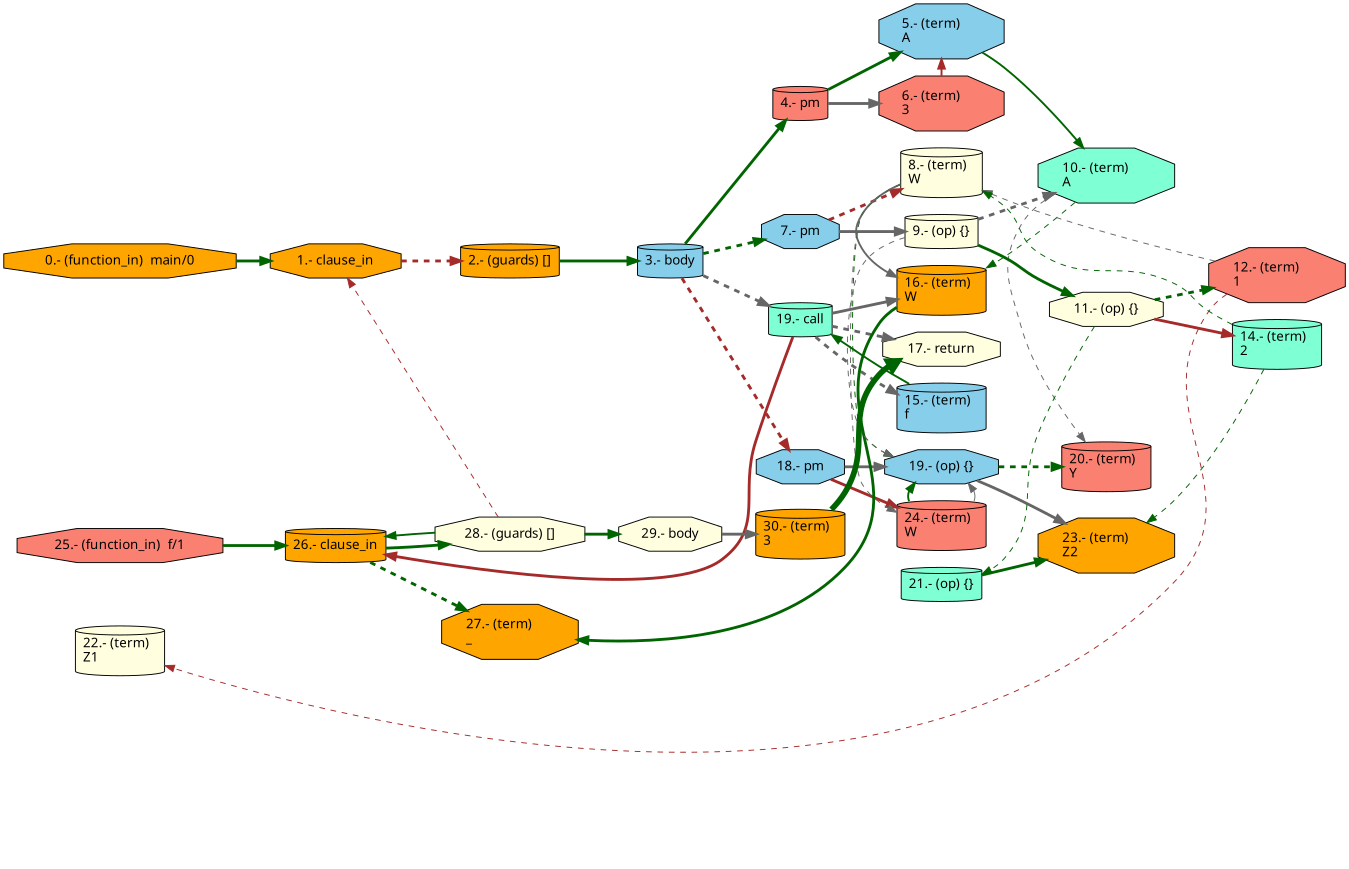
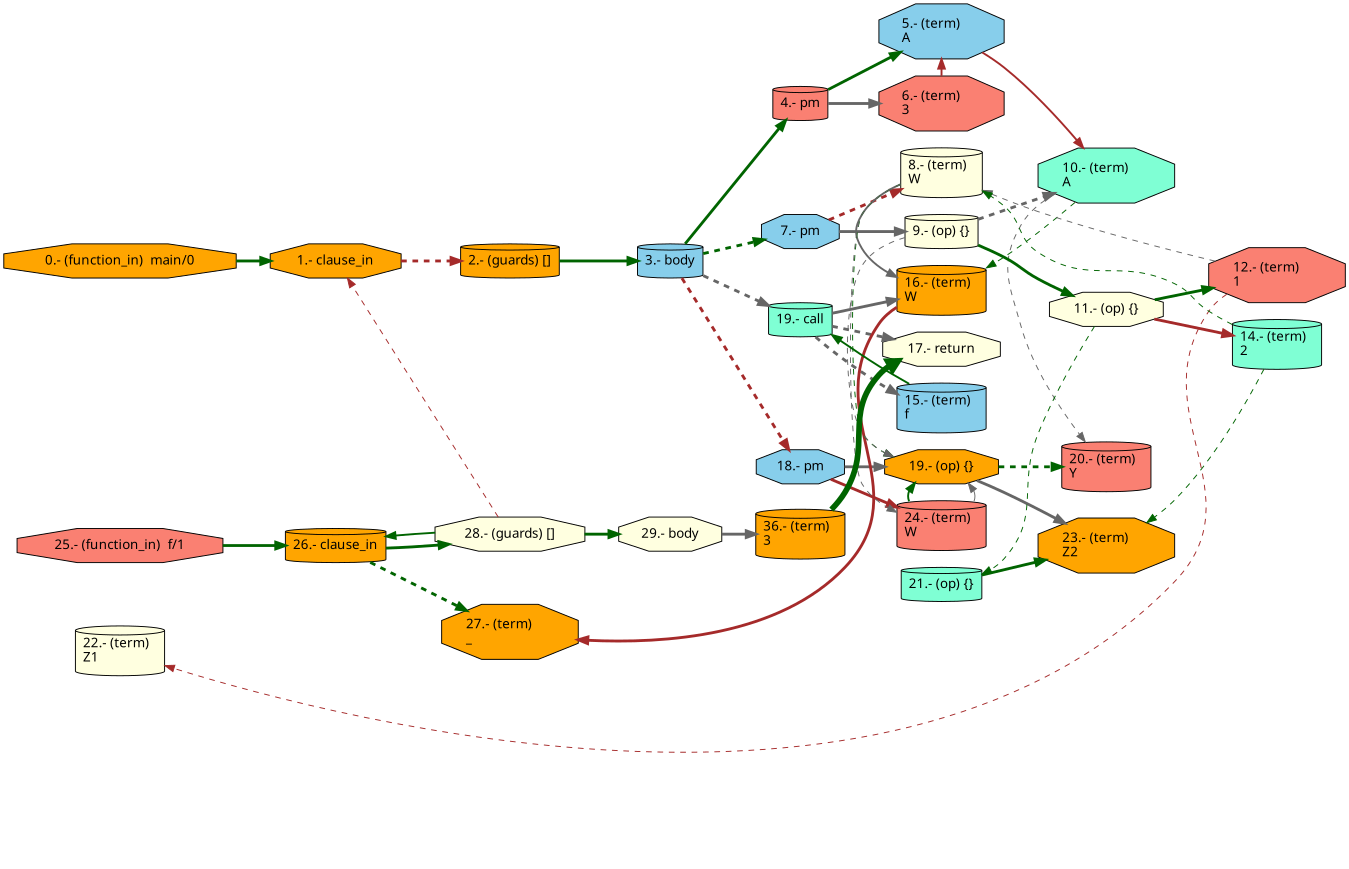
(1033, 93) -> (1033, 93)
(1179, 295) -> (1179, 295)
(942, 467) -> (942, 467)
(800, 534) -> (800, 534)
(847, 565) -> (847, 565)
(679, 574) -> none
